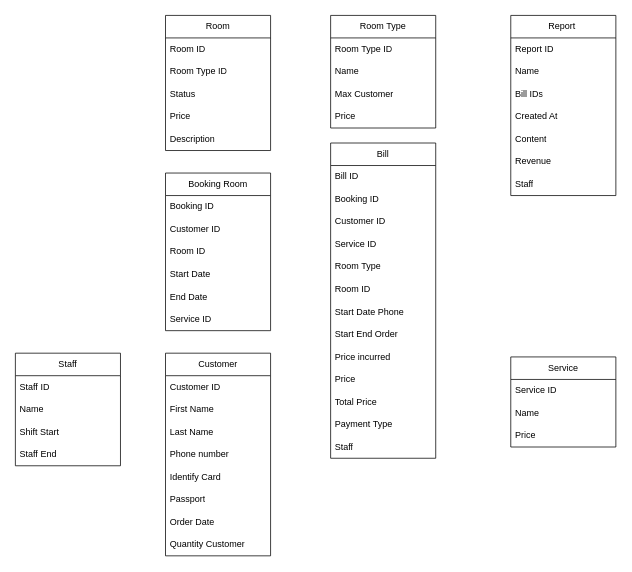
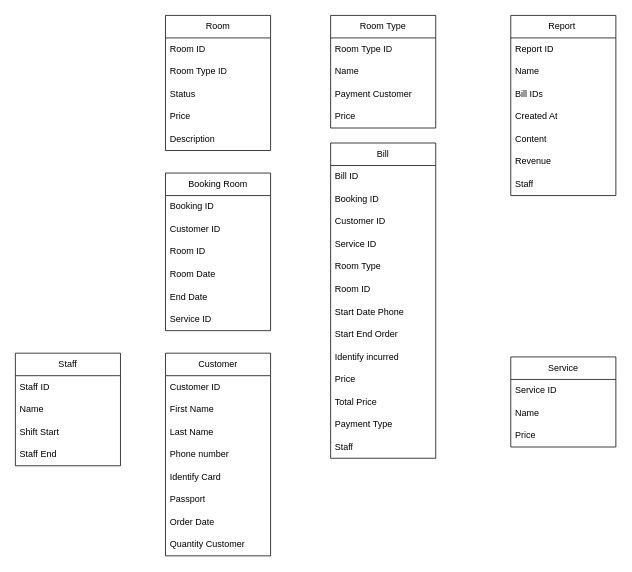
(364, 94) -> (374, 94)
(194, 274) -> (191, 274)
(367, 357) -> (374, 357)
